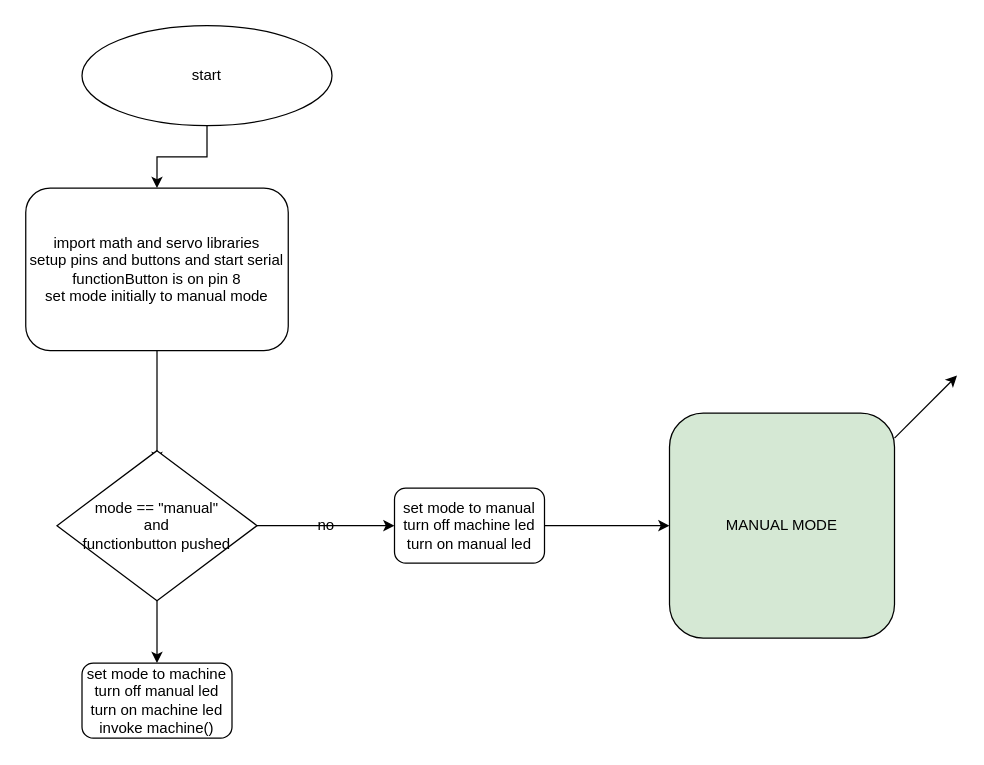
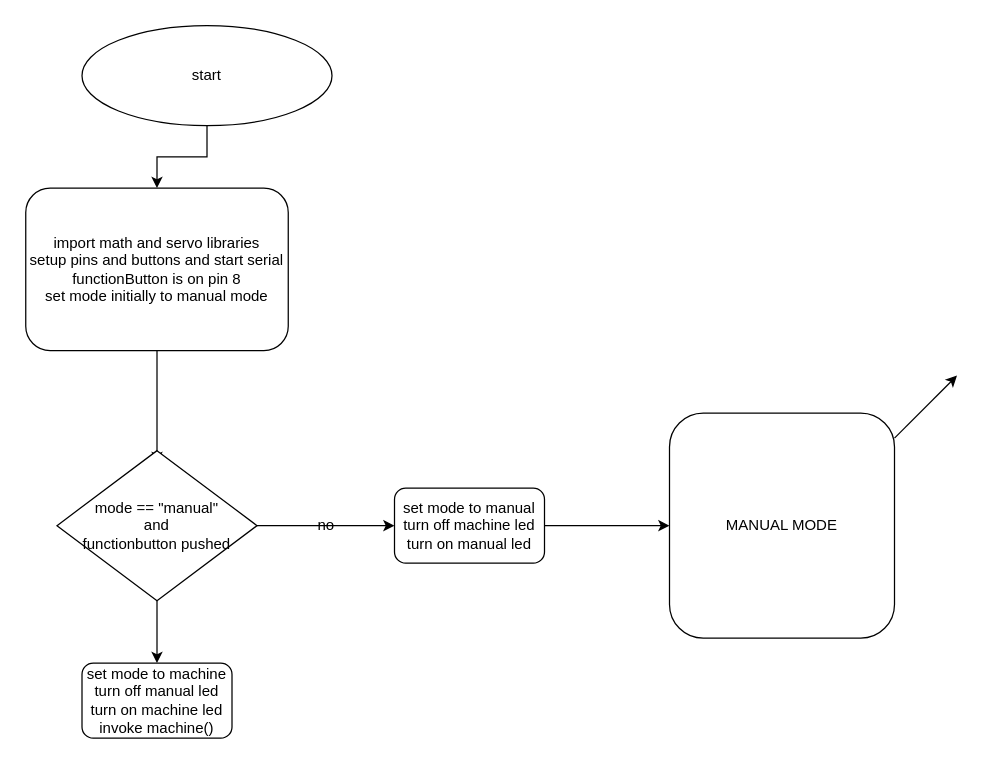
(782, 526) -> (782, 526)
